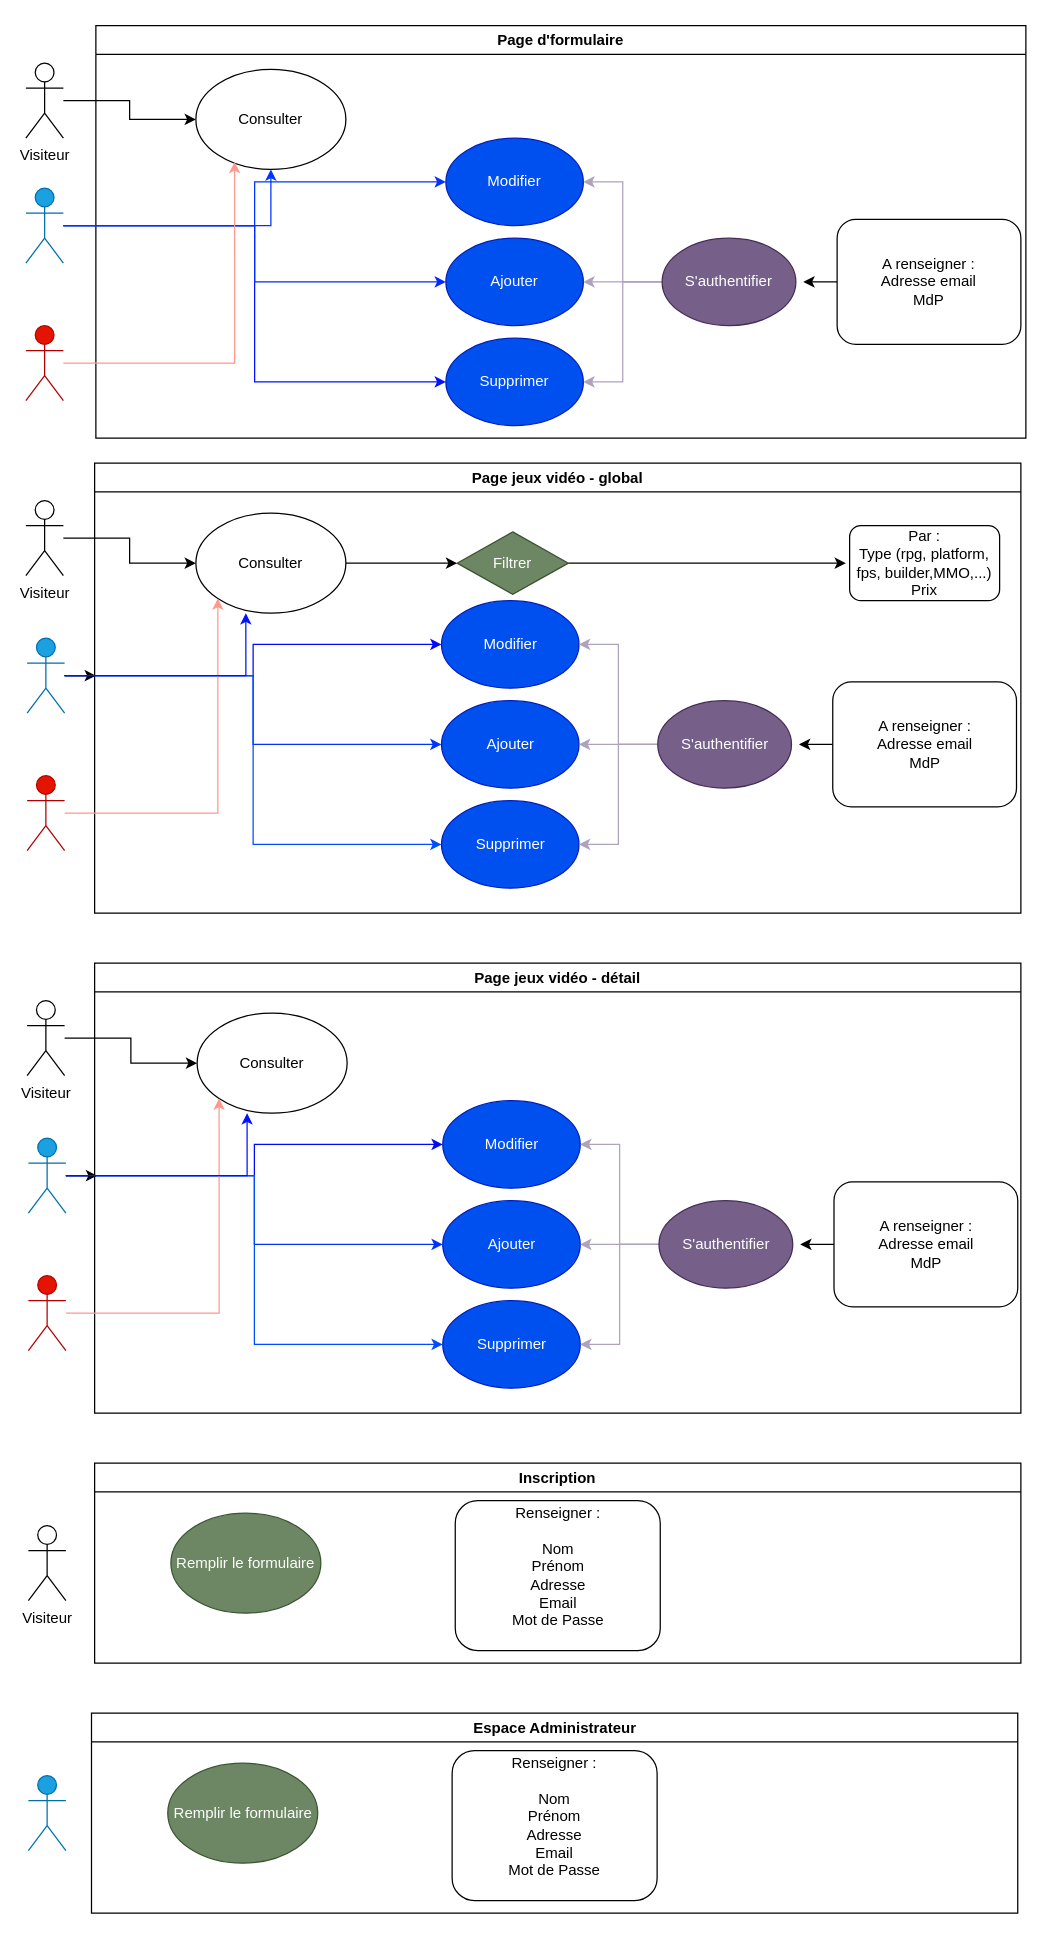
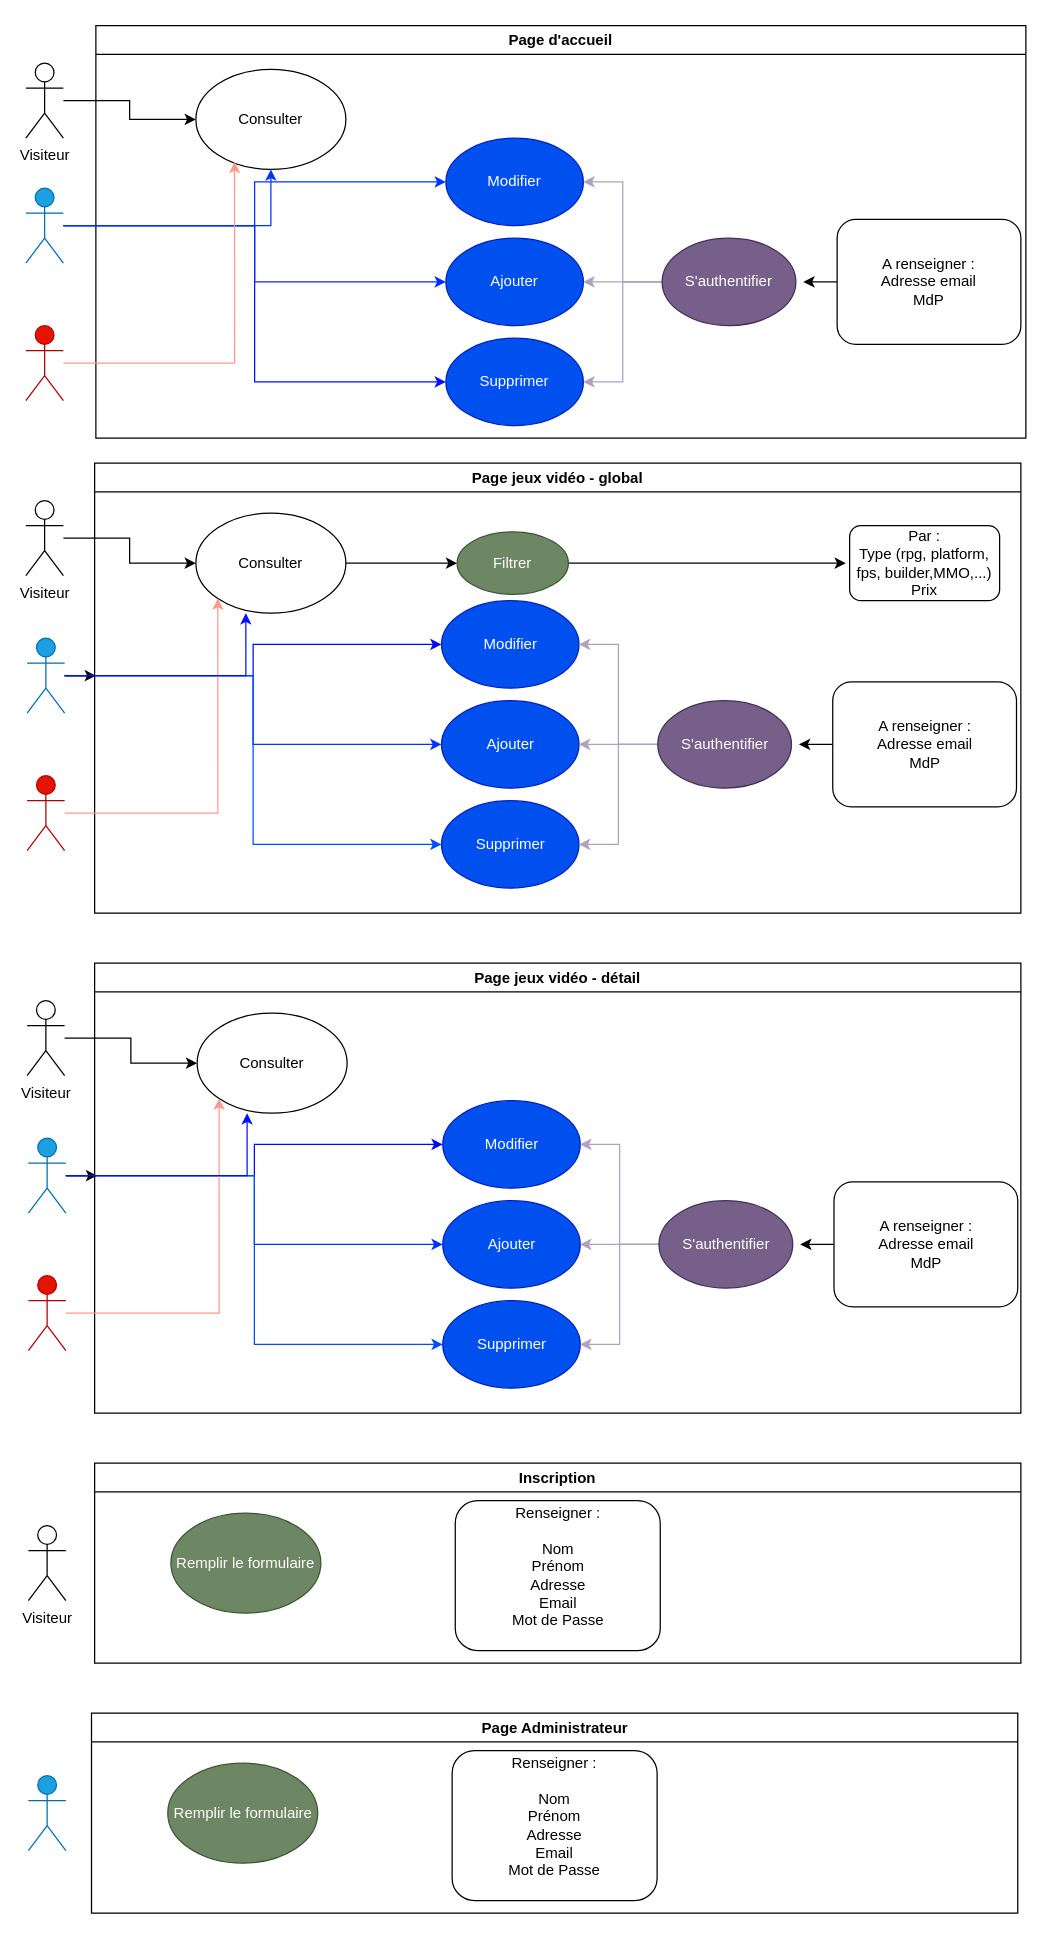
(561, 41) -> (561, 41)
(513, 563) -> (513, 563)
(555, 1728) -> (555, 1728)
